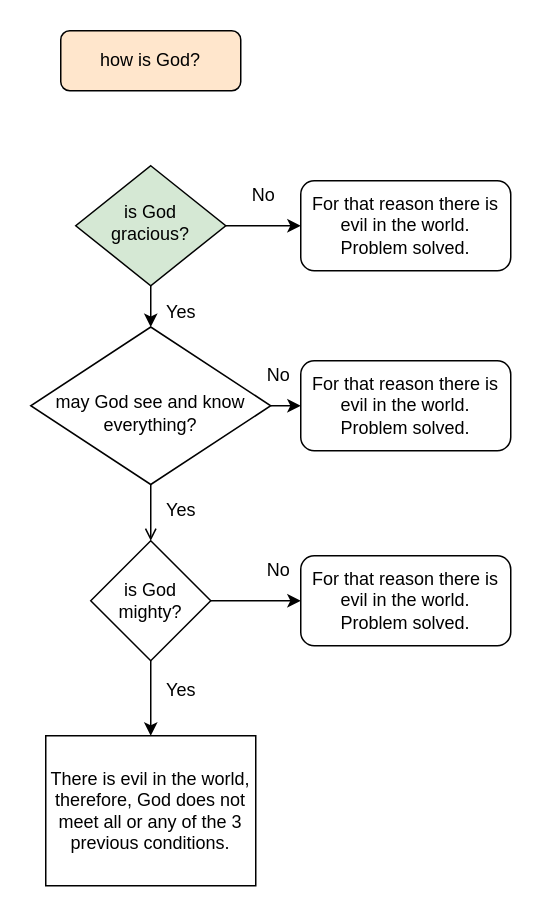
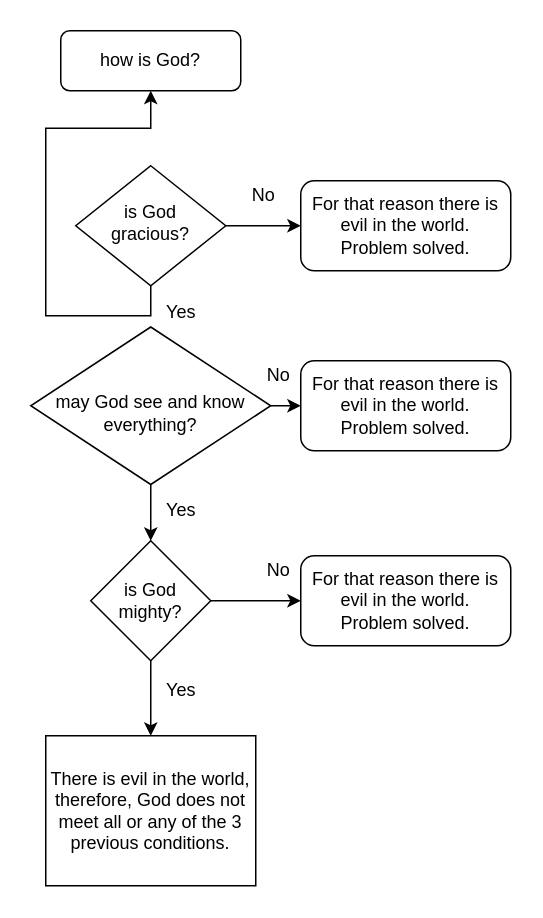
(151, 61) -> (151, 61)
(151, 226) -> (151, 226)
(151, 315) -> (46, 210)
(151, 531) -> (151, 529)
